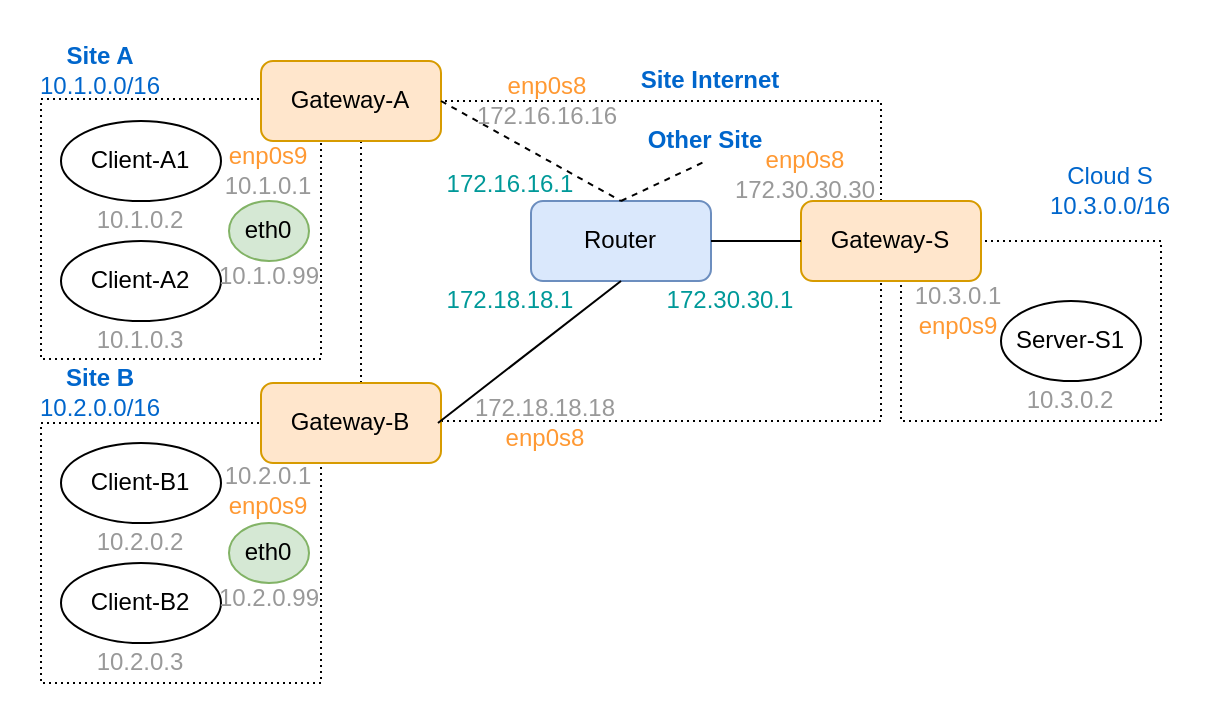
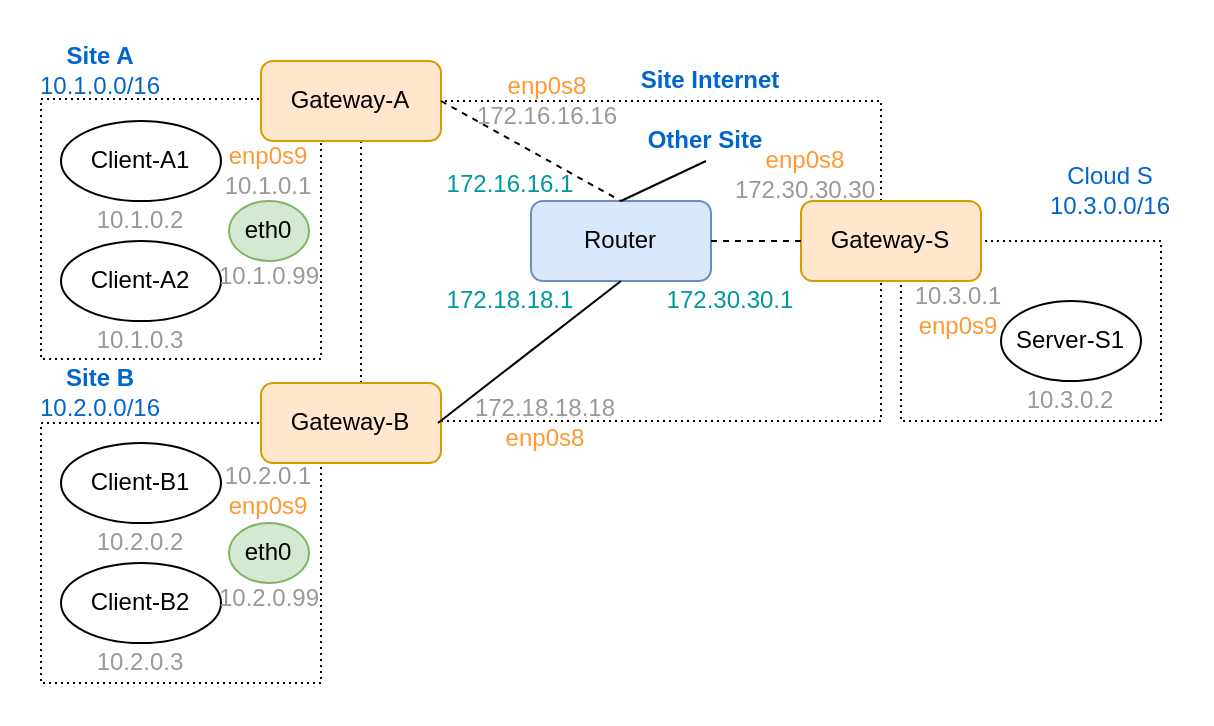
(665, 180) -> (665, 180)
(755, 241) -> (755, 241)
